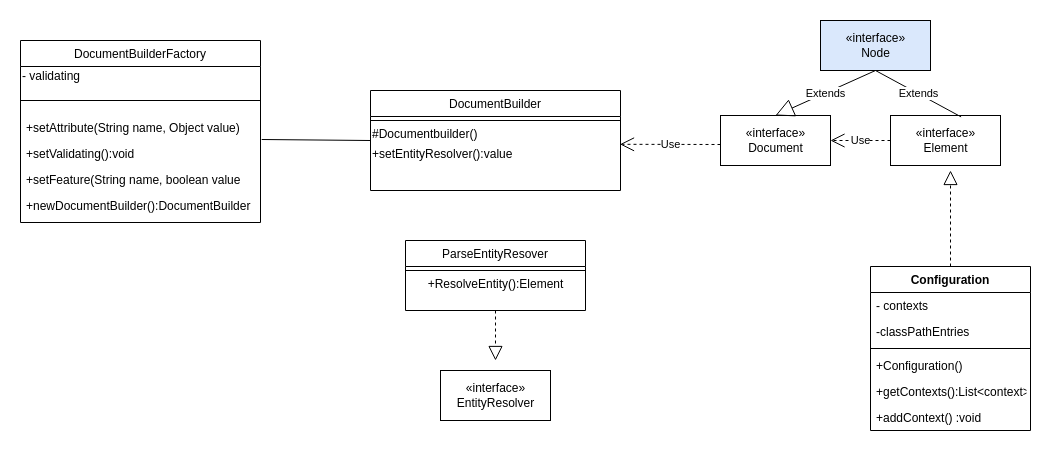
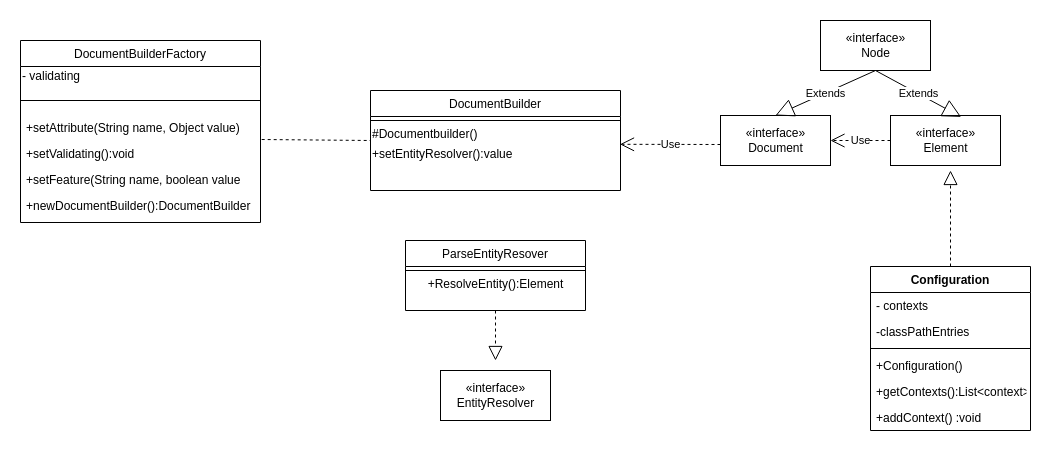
(876, 46) -> (876, 46)
(951, 112) -> (943, 107)
(315, 140) -> (315, 140)
